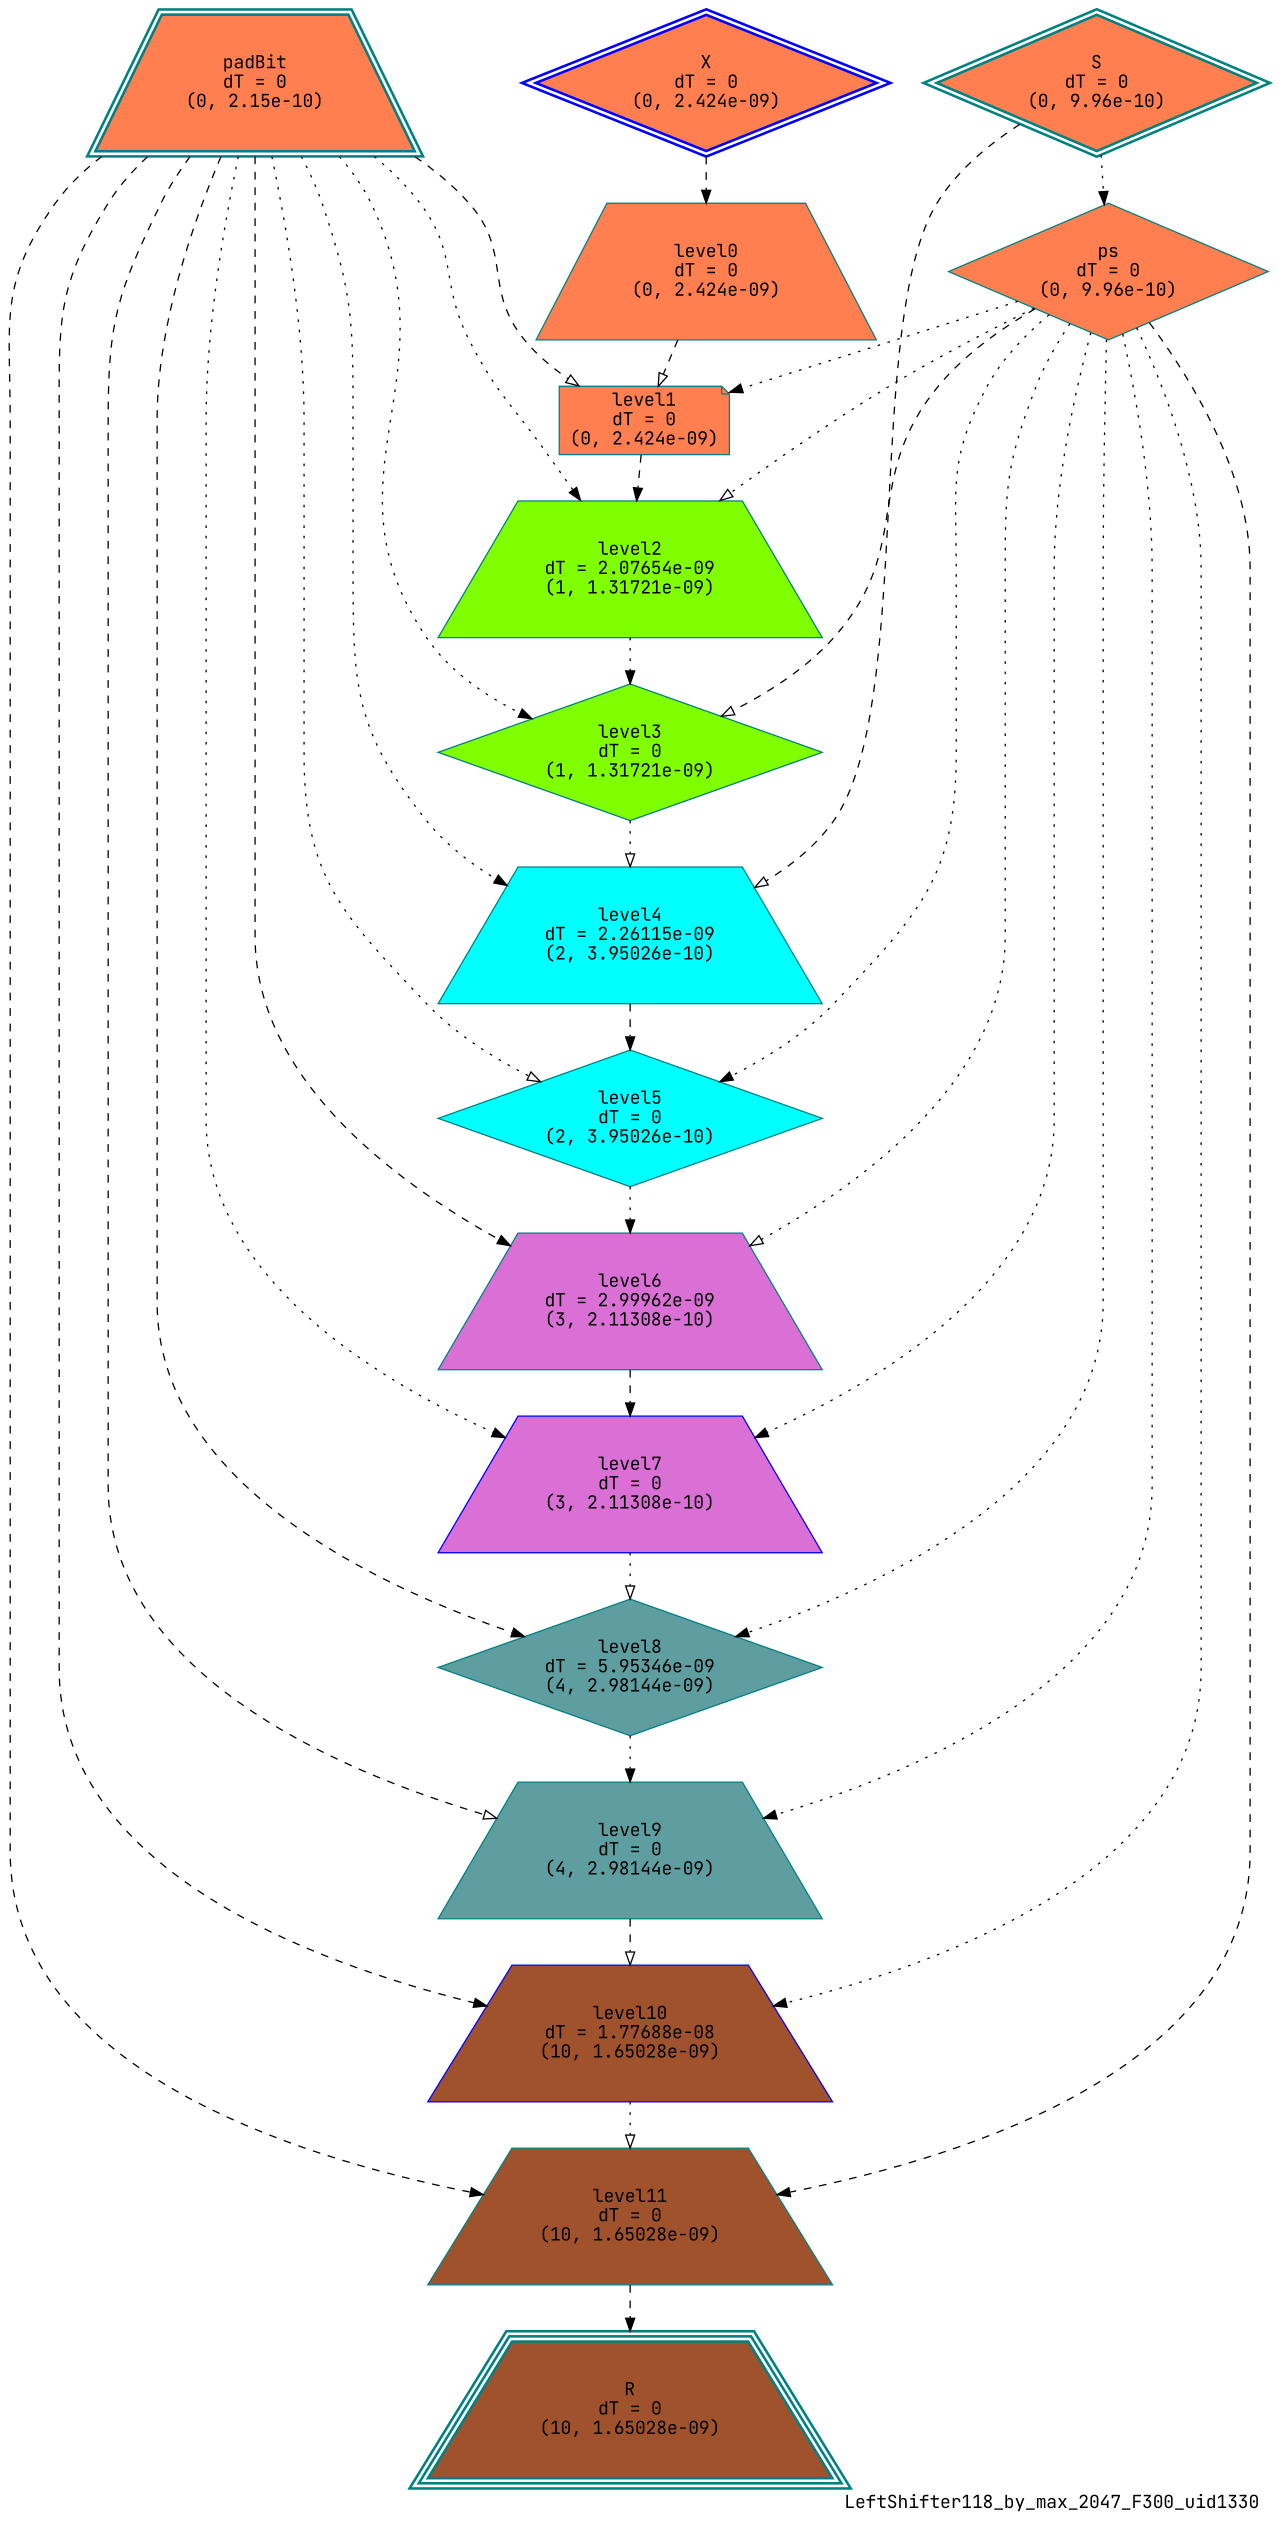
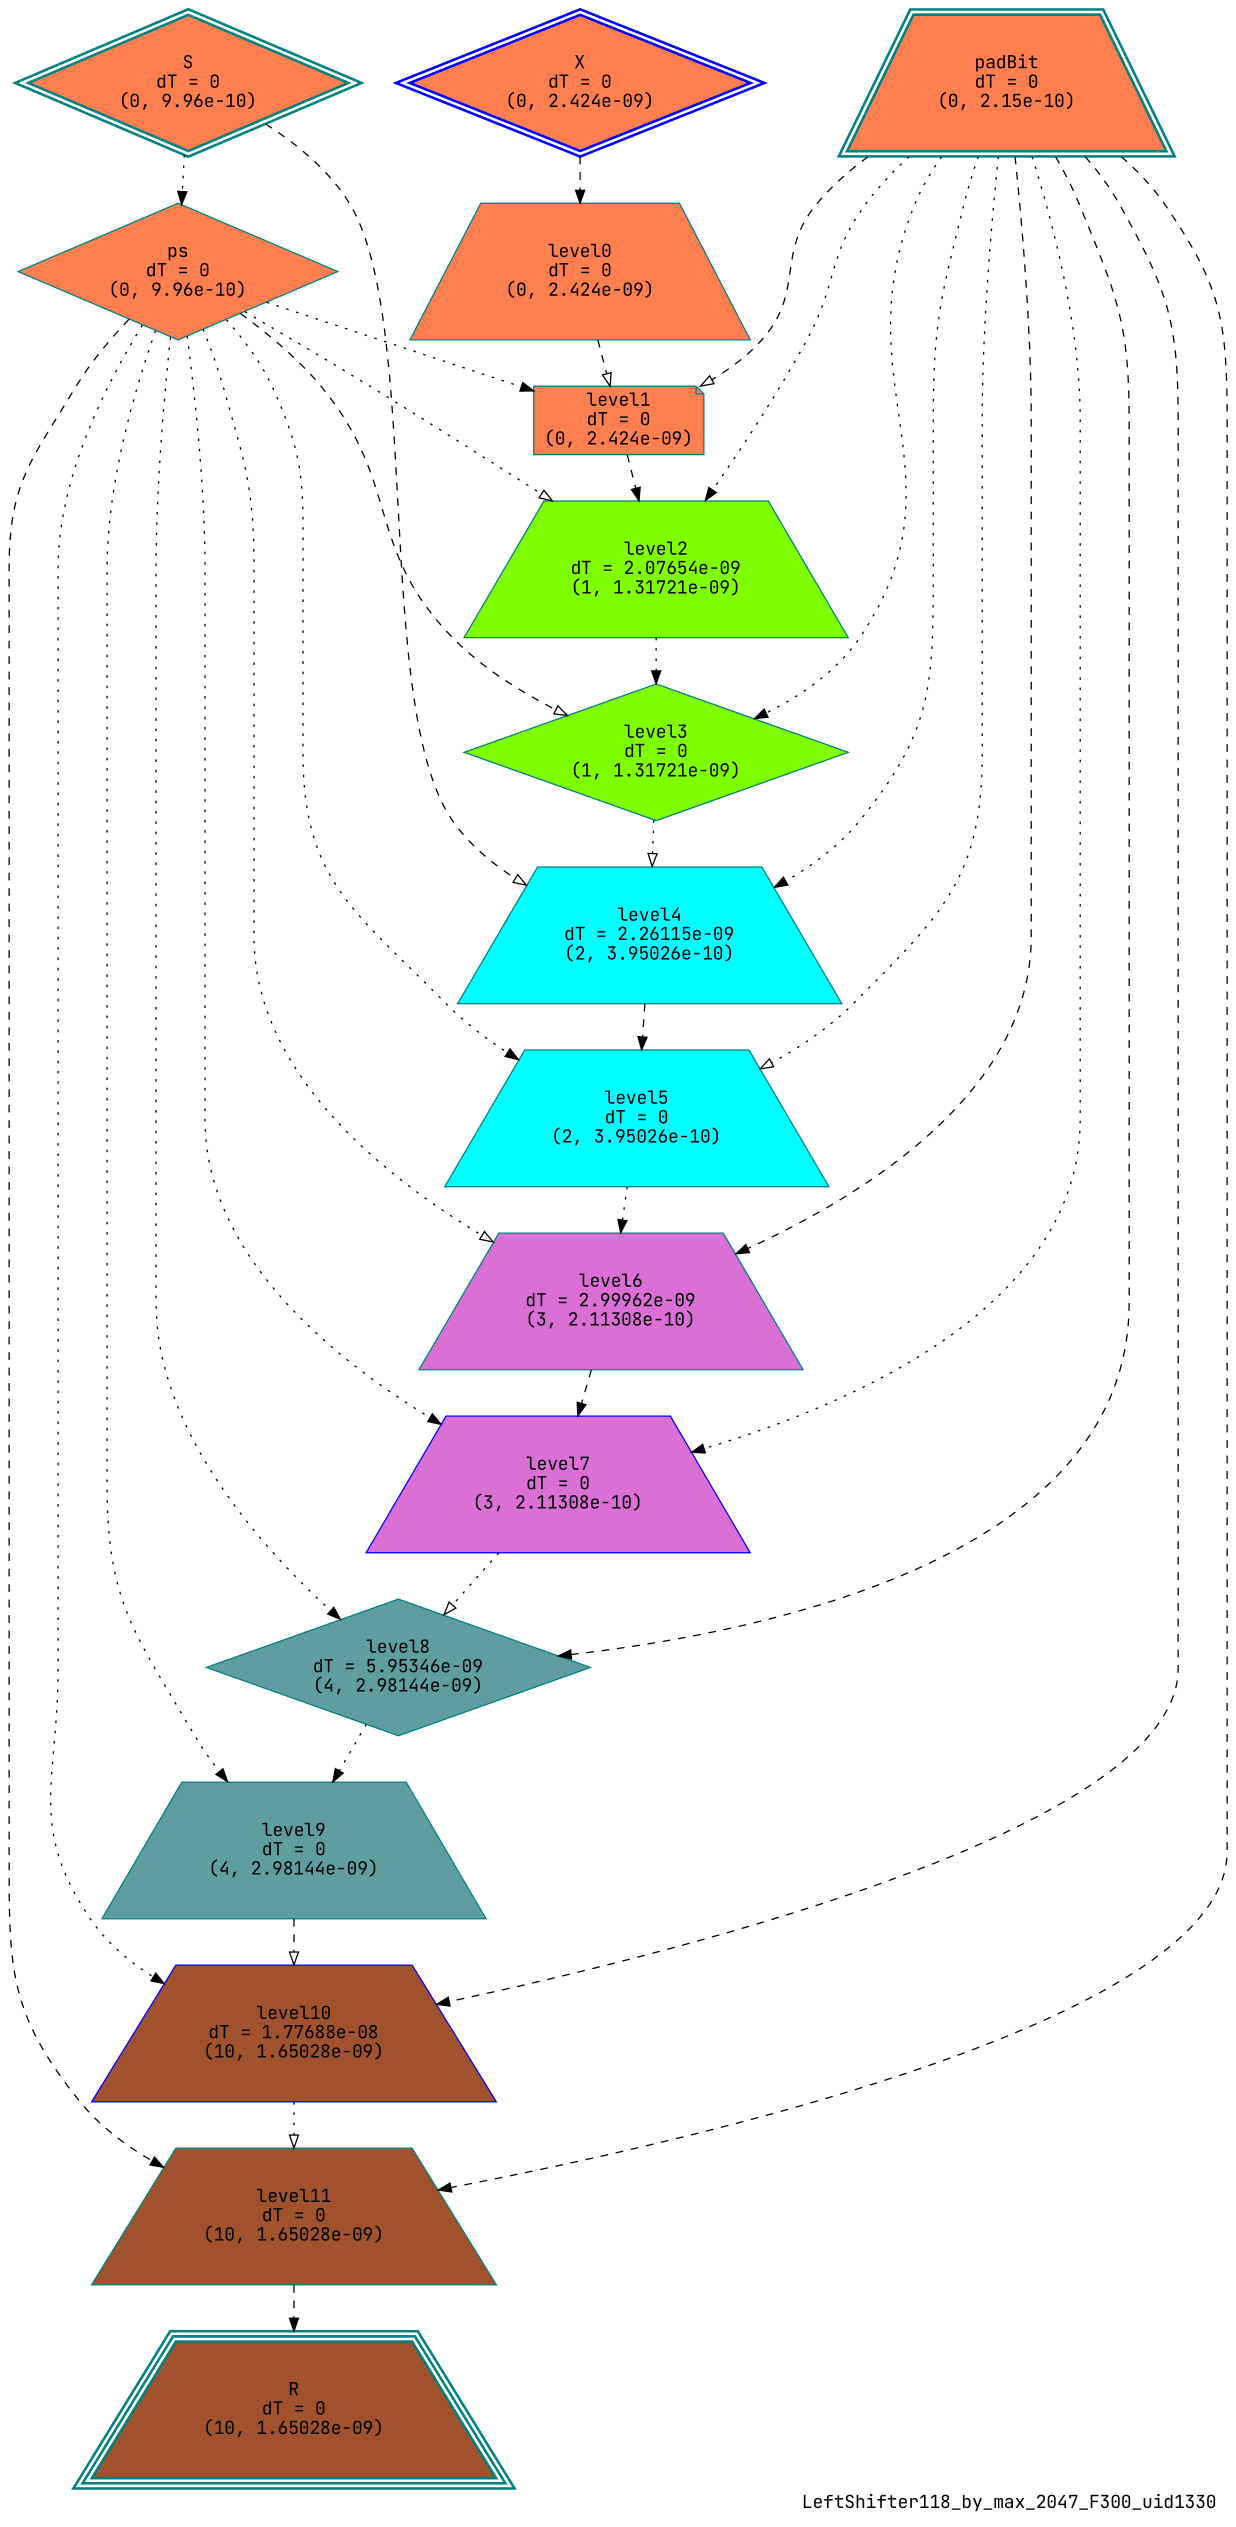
(108, 1079) -> none
(630, 1118) -> (637, 1118)
